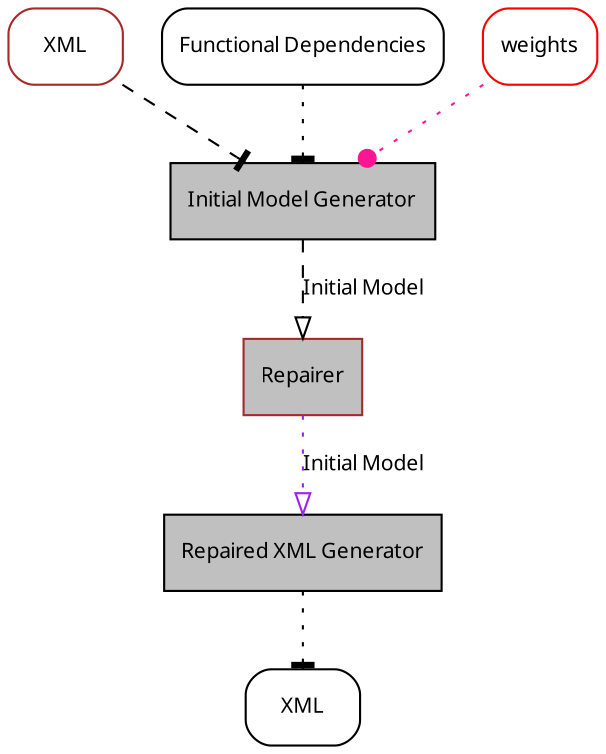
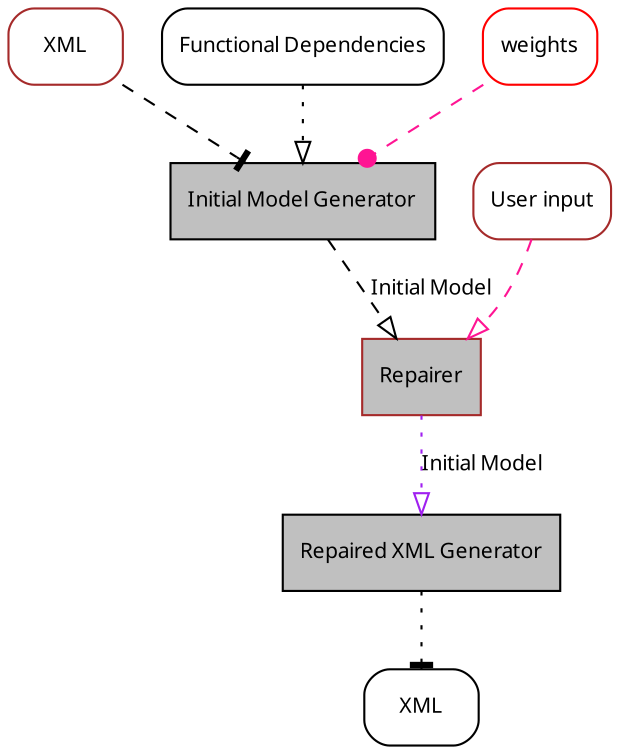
(303, 119) -> (303, 113)
(429, 119) -> (429, 119)
none -> (542, 201)
